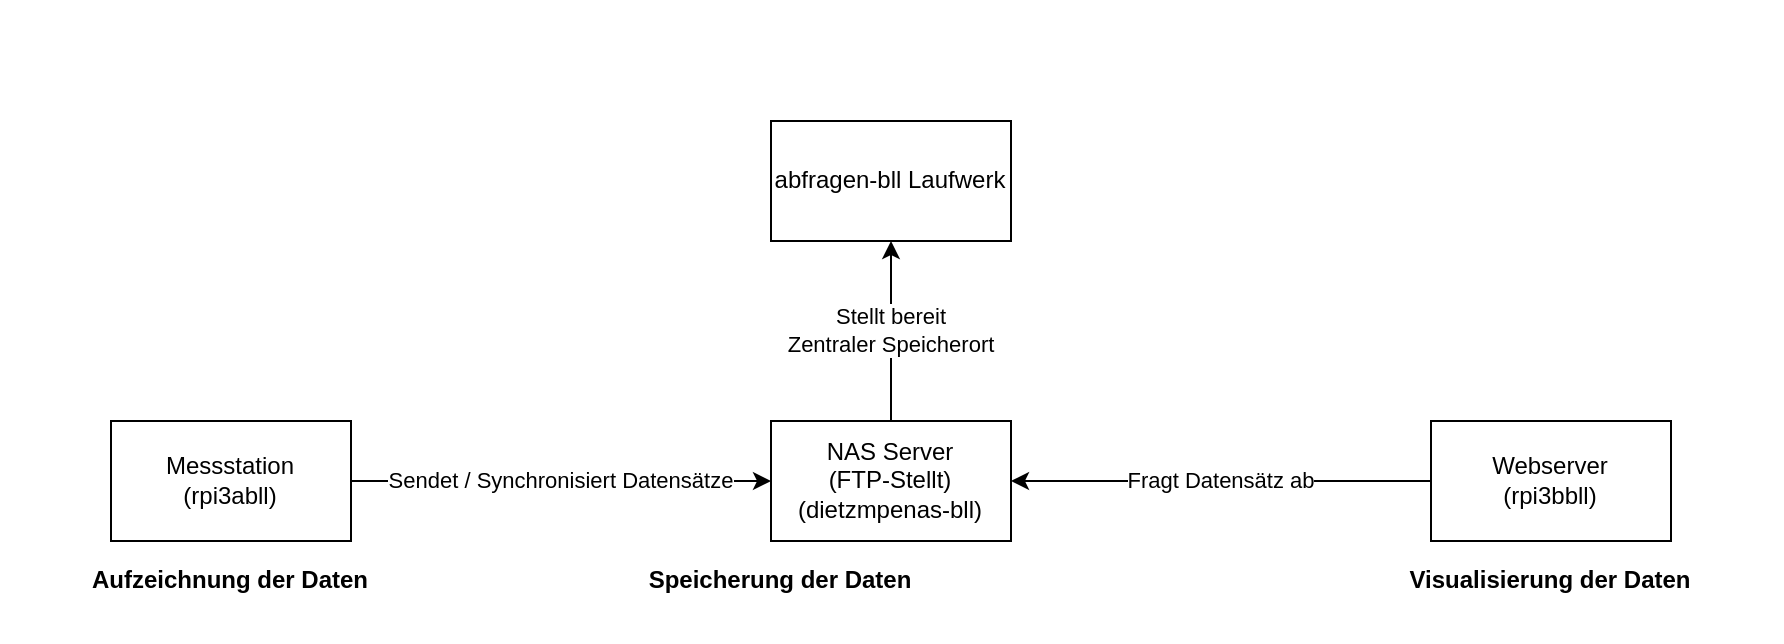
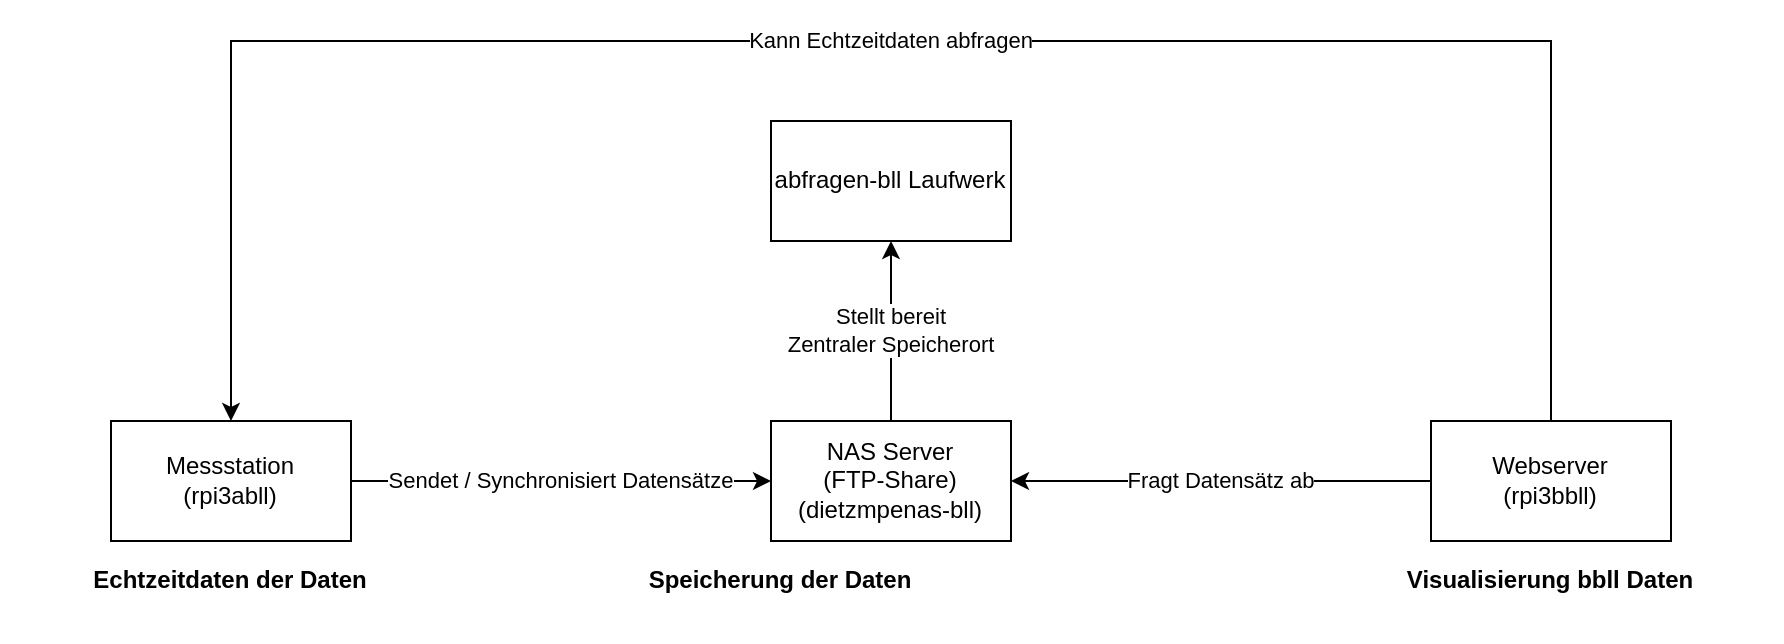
none -> (898, 41)
(891, 481) -> (891, 481)
(231, 581) -> (231, 581)
(1551, 581) -> (1551, 581)
